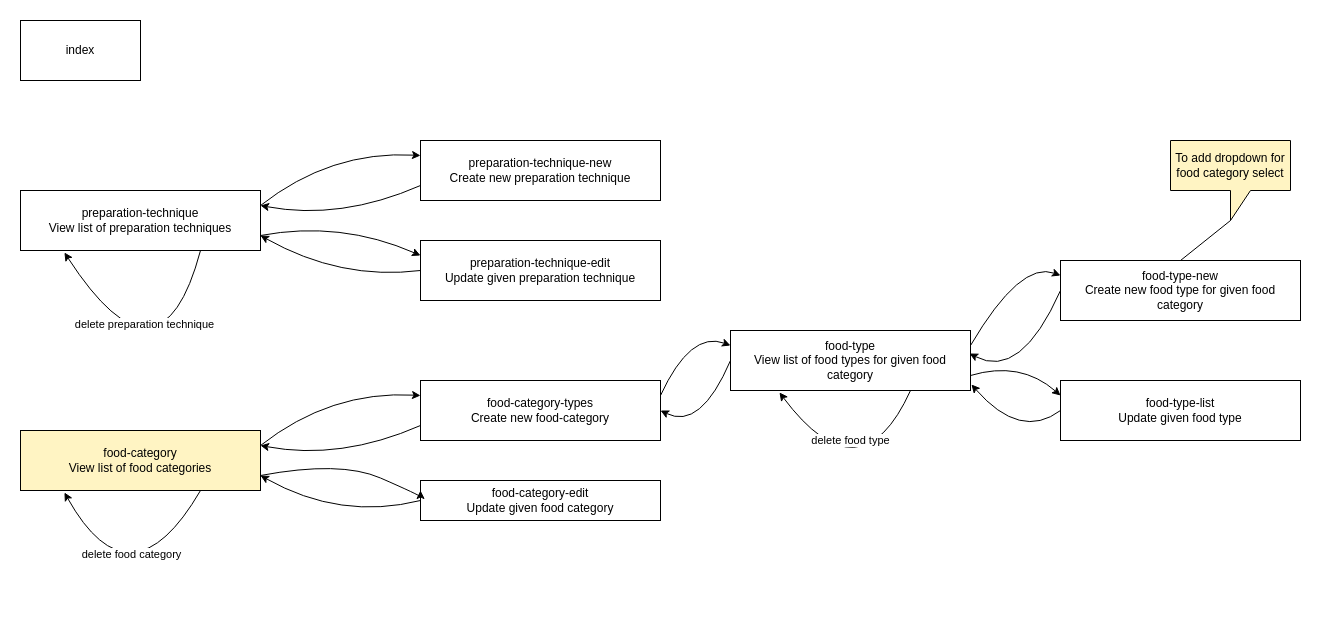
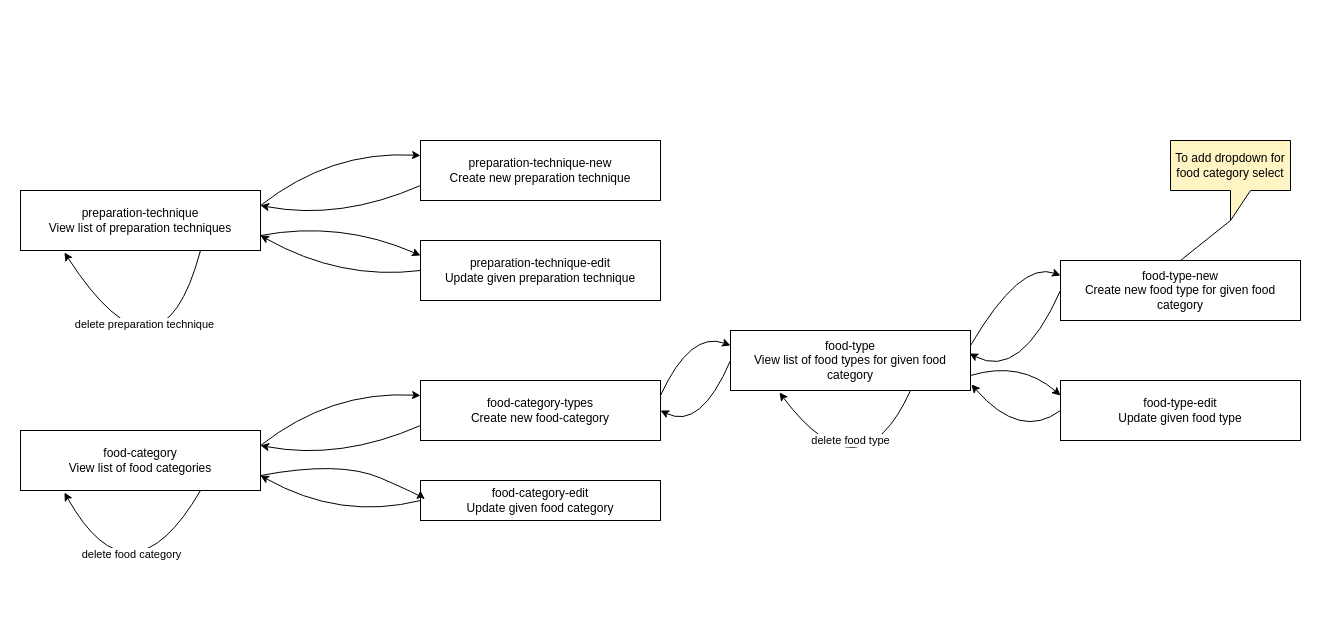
(81, 51) -> none
(1181, 411) -> (1181, 411)
(141, 461) -> (141, 461)
